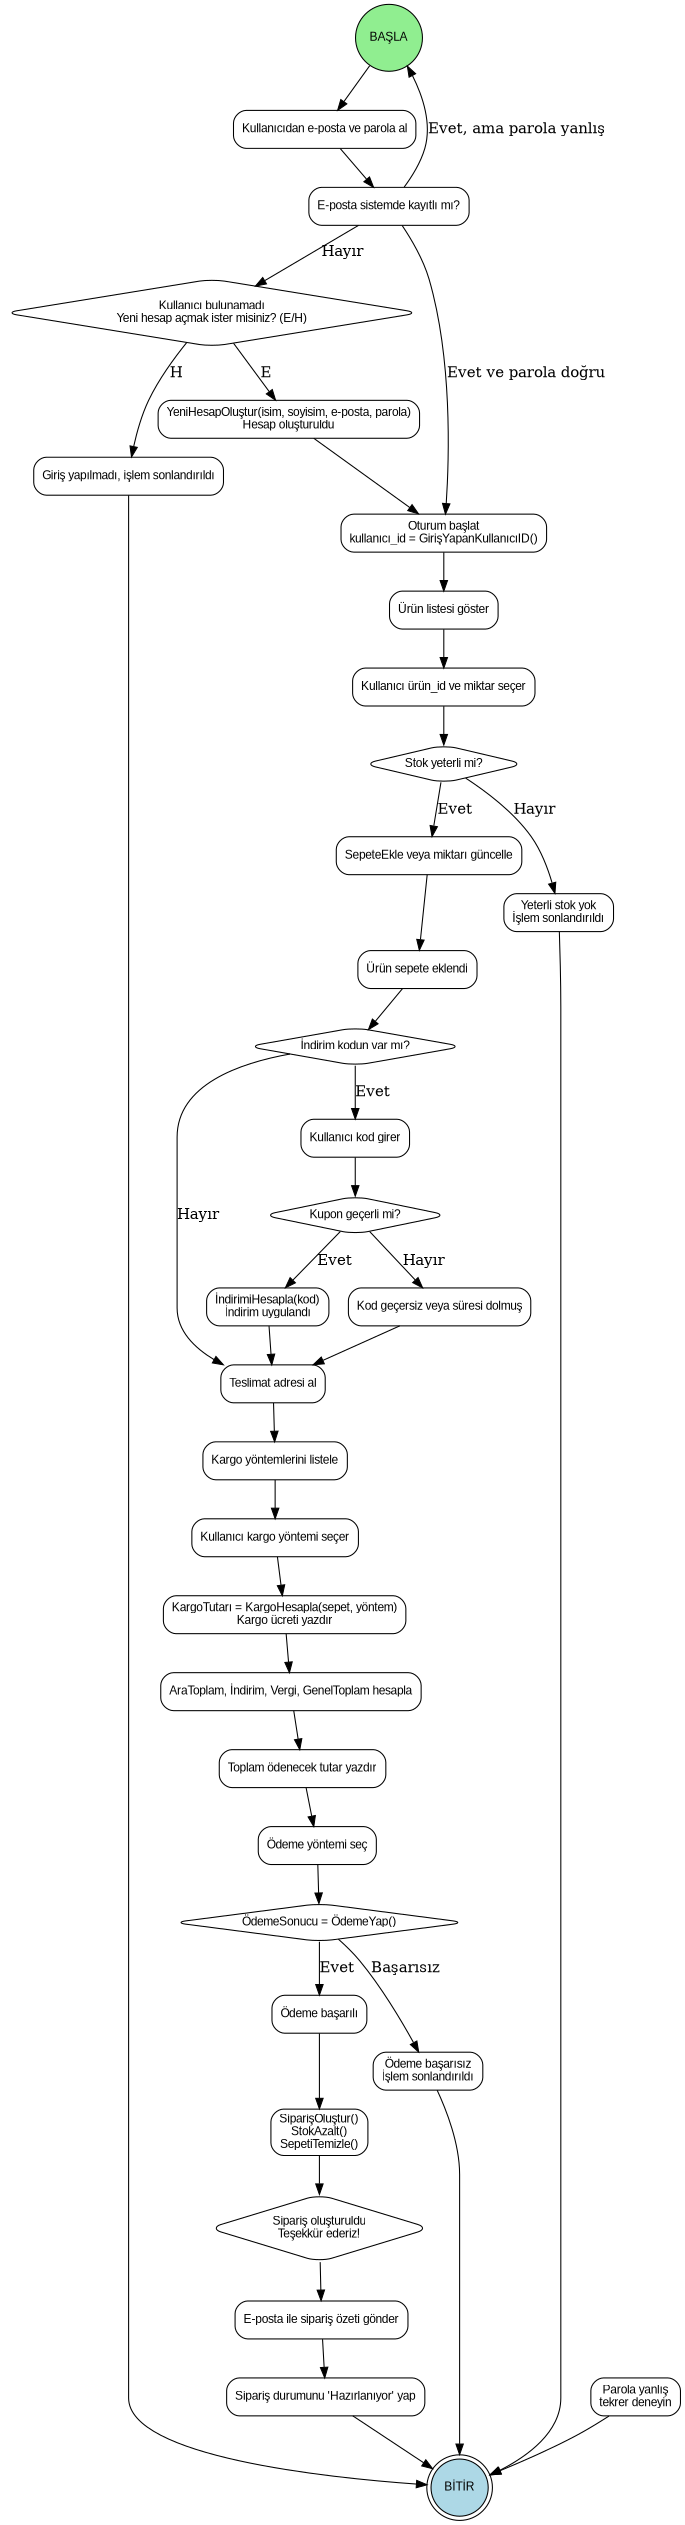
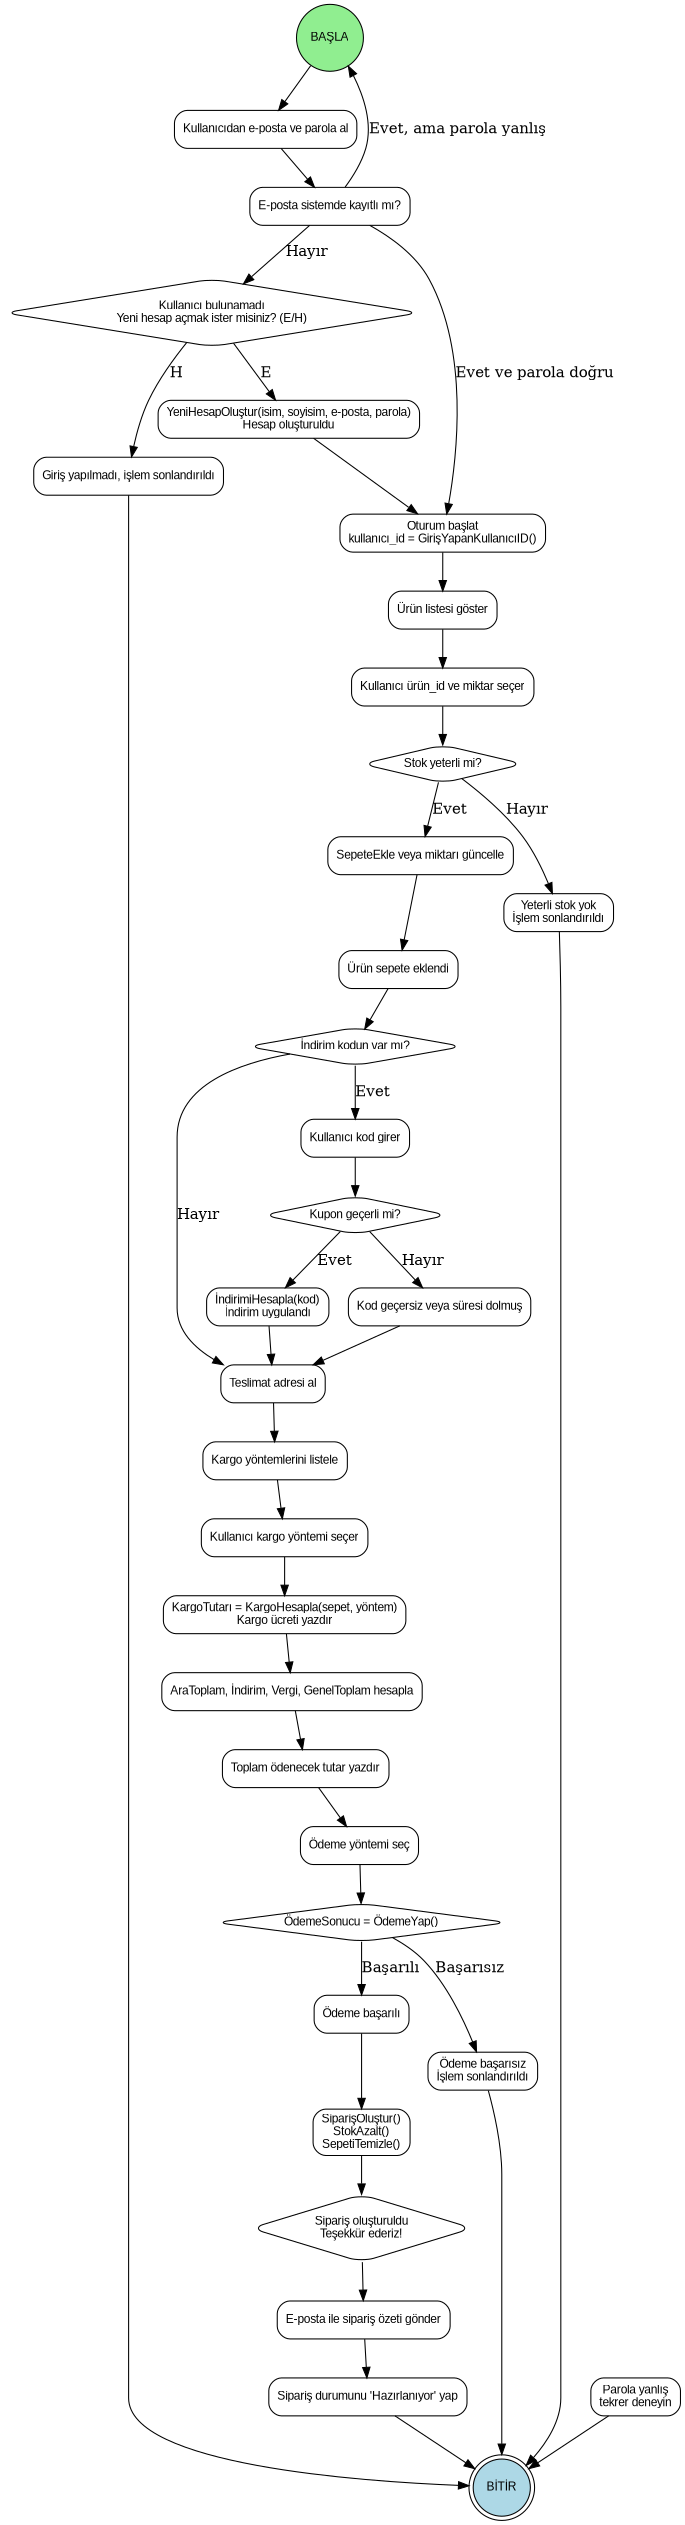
(337, 1968) -> (391, 1968)
